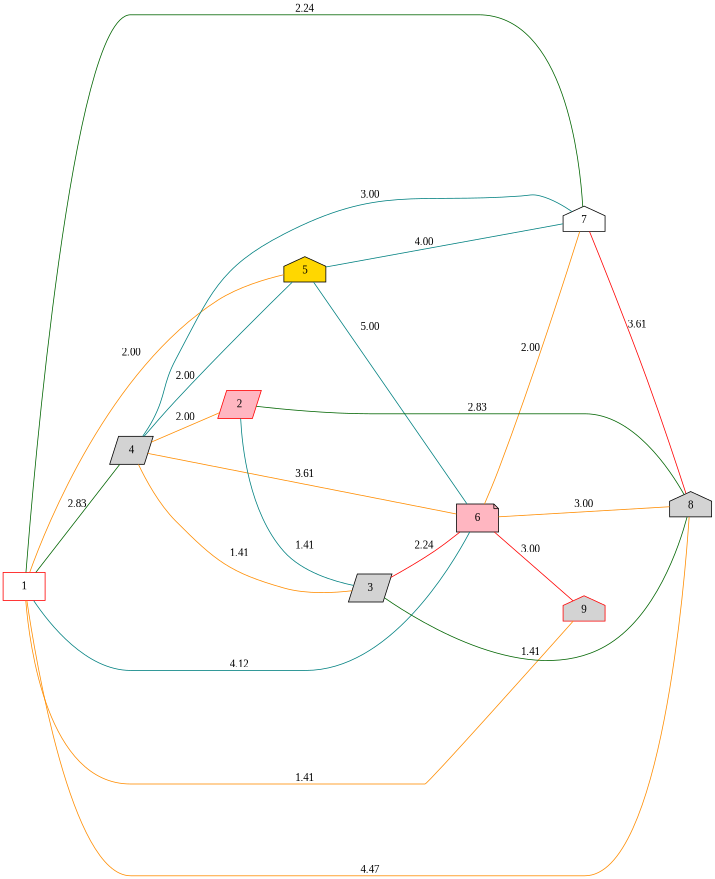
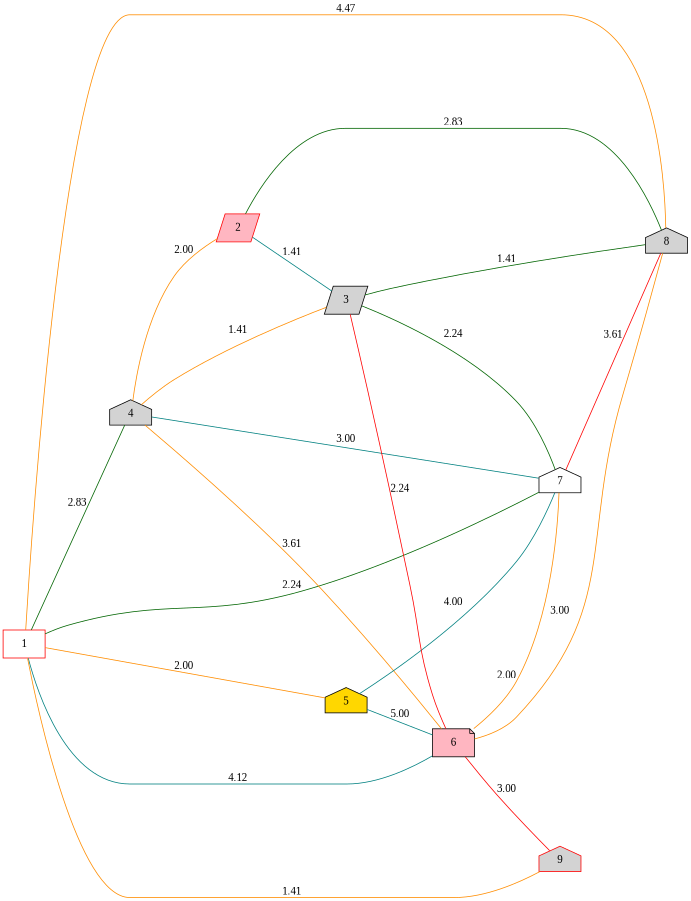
(217, 358) -> none
none -> (477, 368)
(131, 450) -> (131, 414)
